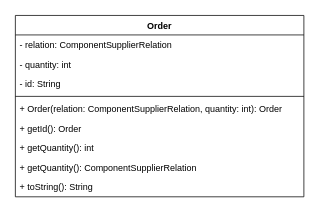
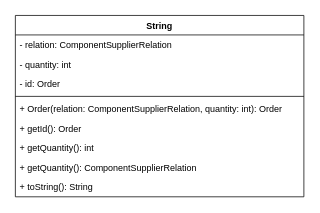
(159, 26) -> (159, 26)
(44, 84) -> (43, 84)
